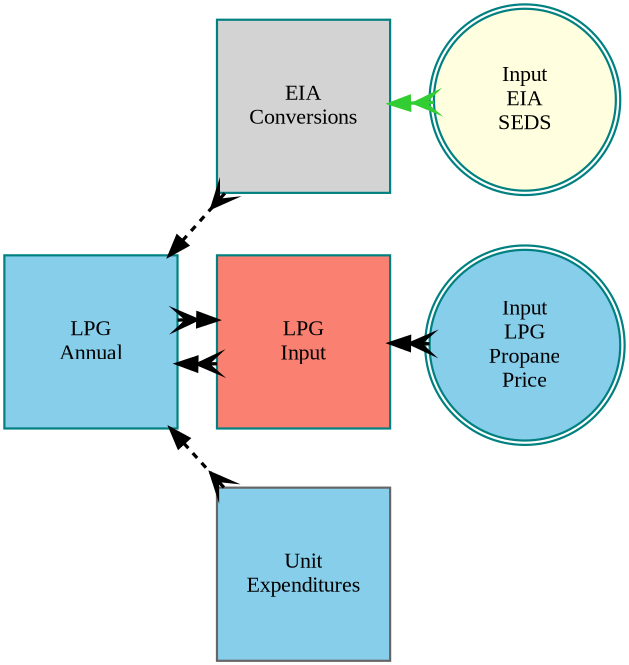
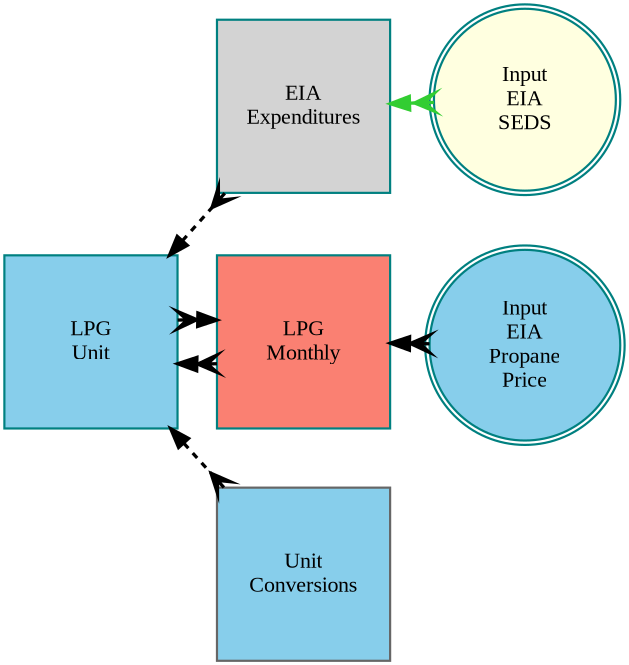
(304, 106) -> (304, 106)
(91, 342) -> (91, 342)
(304, 342) -> (304, 342)
(525, 345) -> (525, 345)
(304, 574) -> (304, 574)
